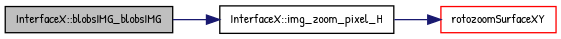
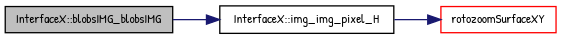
(307, 20) -> (307, 20)
